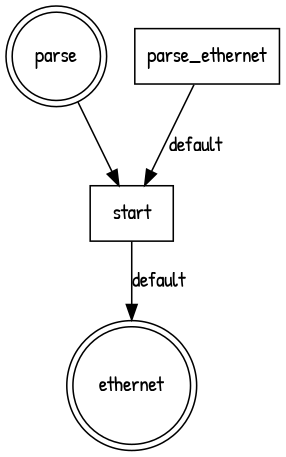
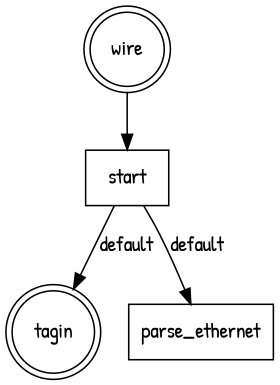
(56, 56) -> (127, 49)
(173, 128) -> (166, 247)
(132, 386) -> (53, 332)
